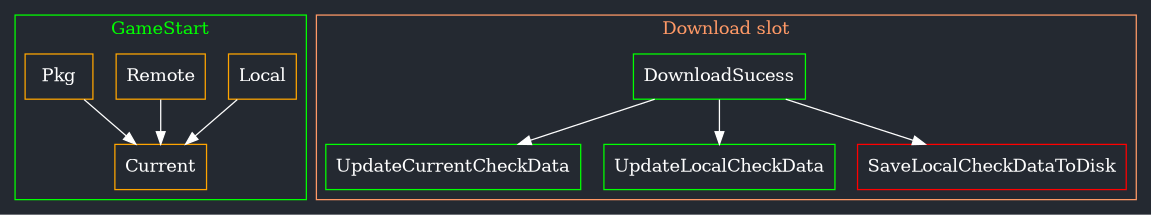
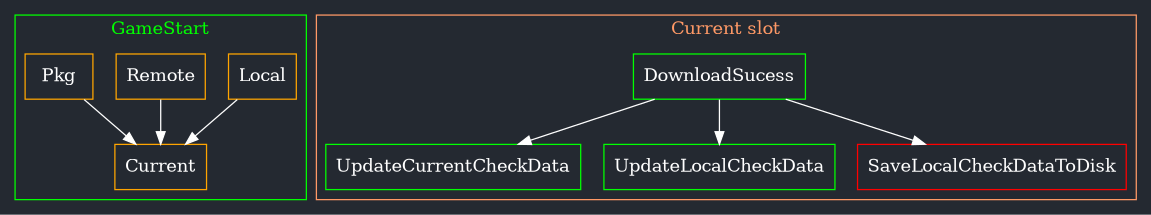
(726, 30) -> (726, 30)
